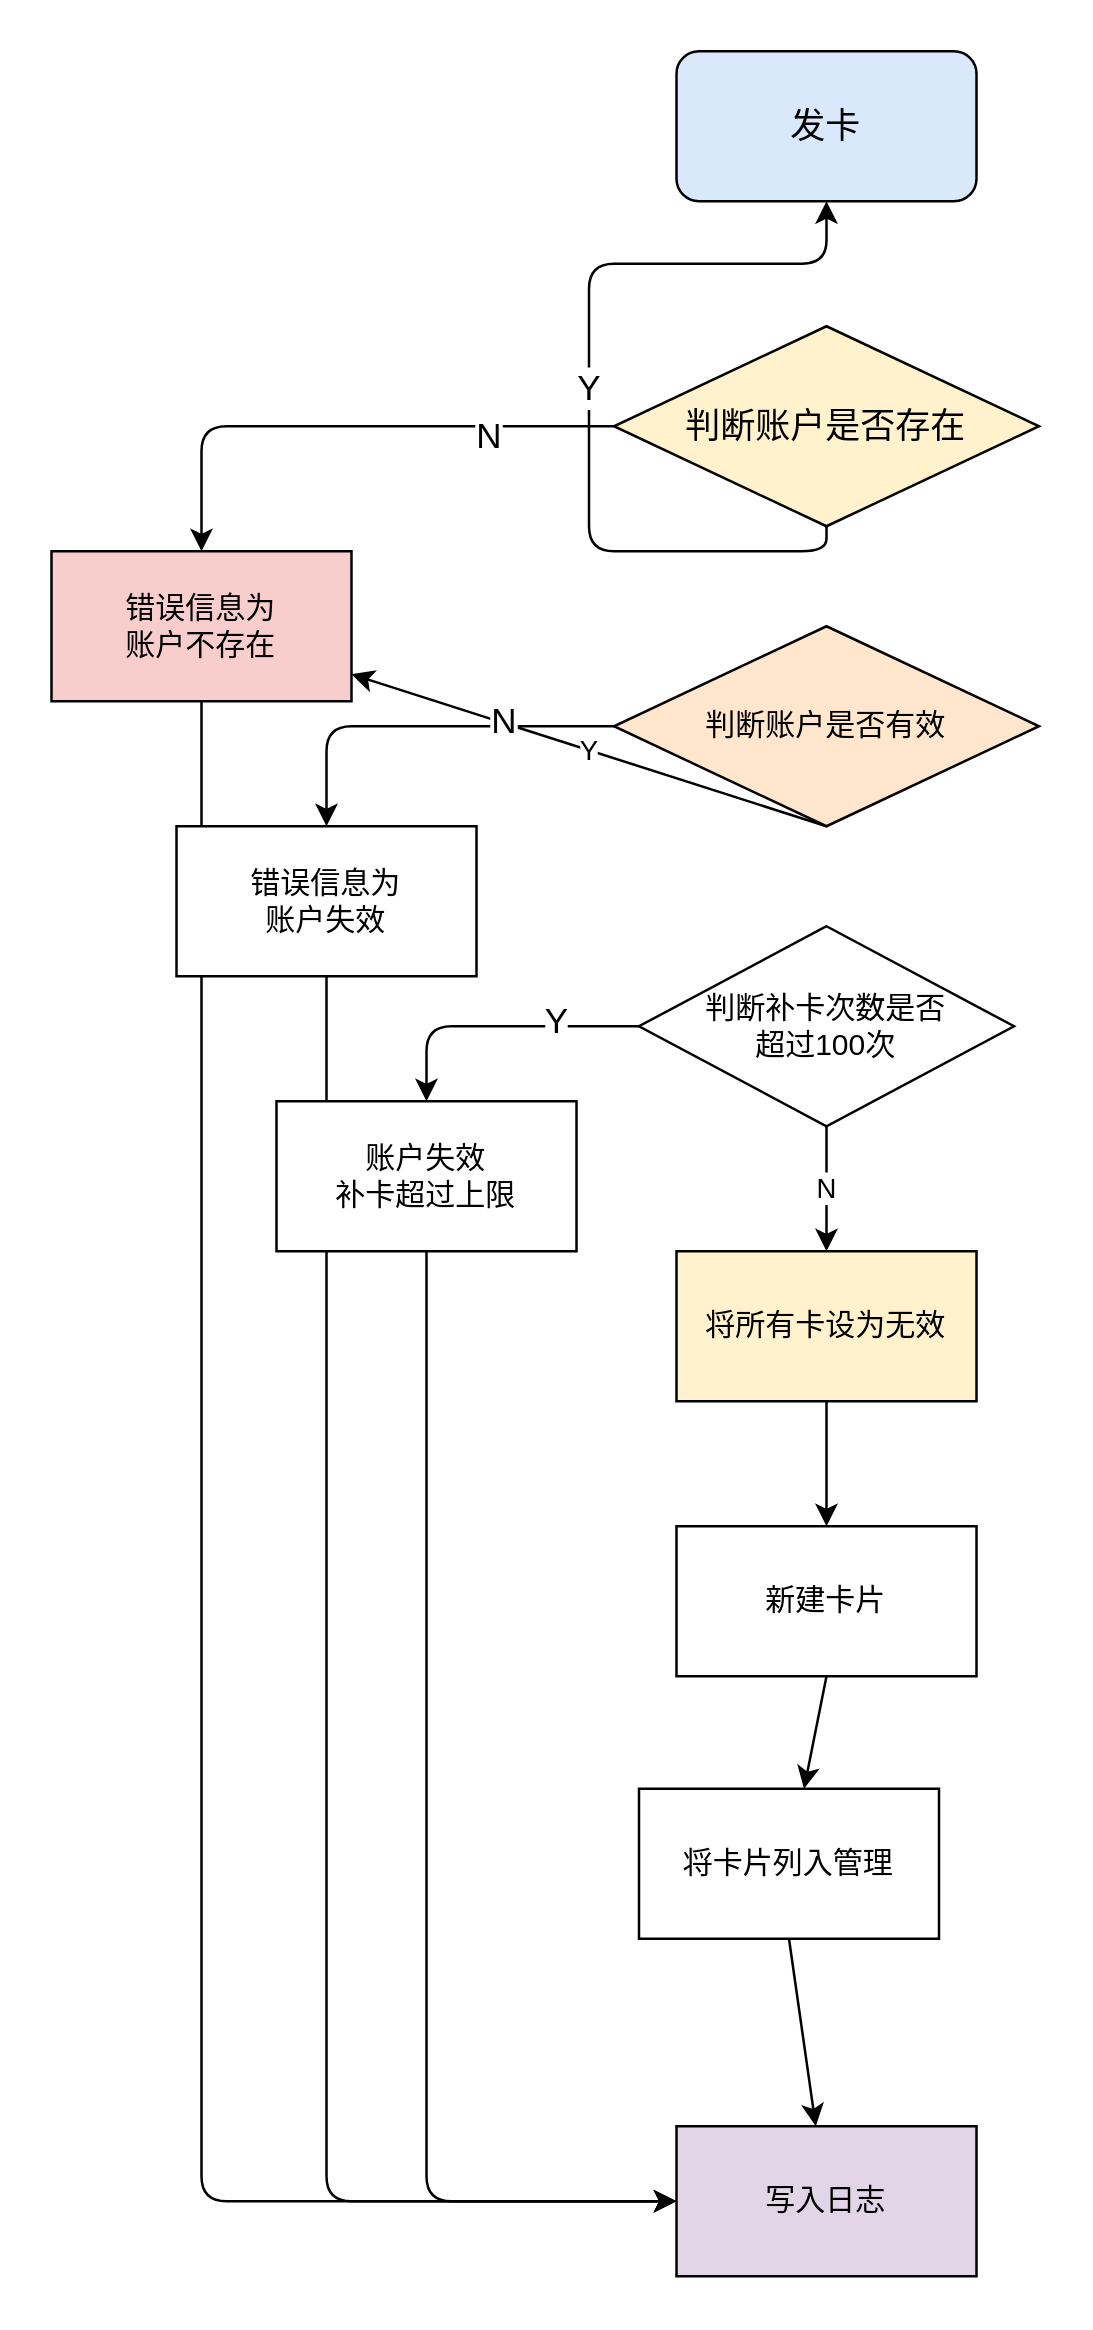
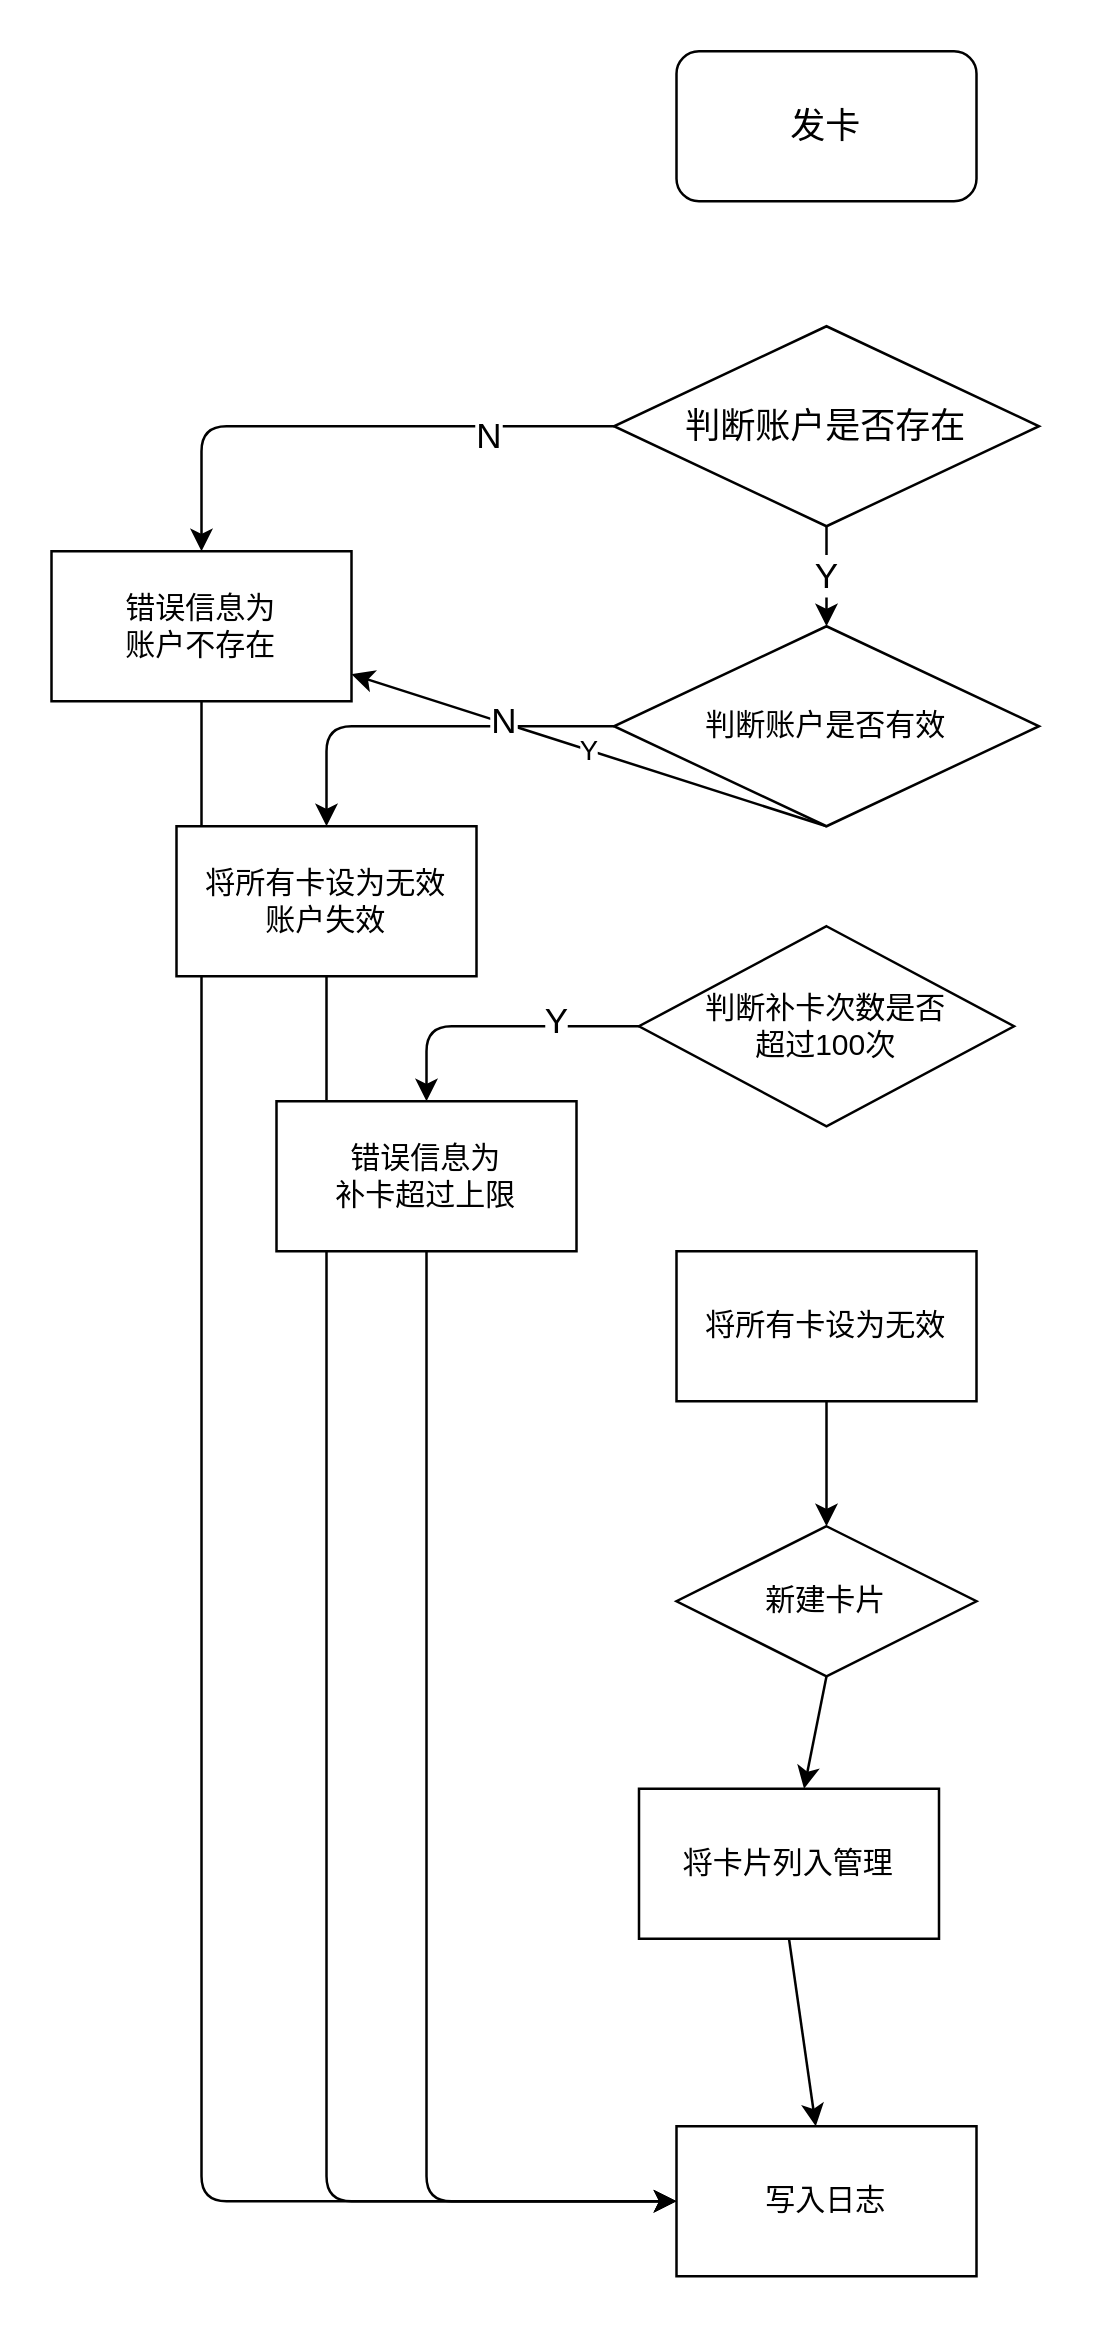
(826, 126) -> (826, 126)
(679, 264) -> (826, 589)
(826, 426) -> (826, 426)
(201, 626) -> (201, 626)
(826, 726) -> (826, 726)
(326, 901) -> (326, 901)
(826, 1149) -> none
(426, 1176) -> (426, 1176)
(826, 1326) -> (826, 1326)
(826, 1601) -> (826, 1601)
(826, 2201) -> (826, 2201)
